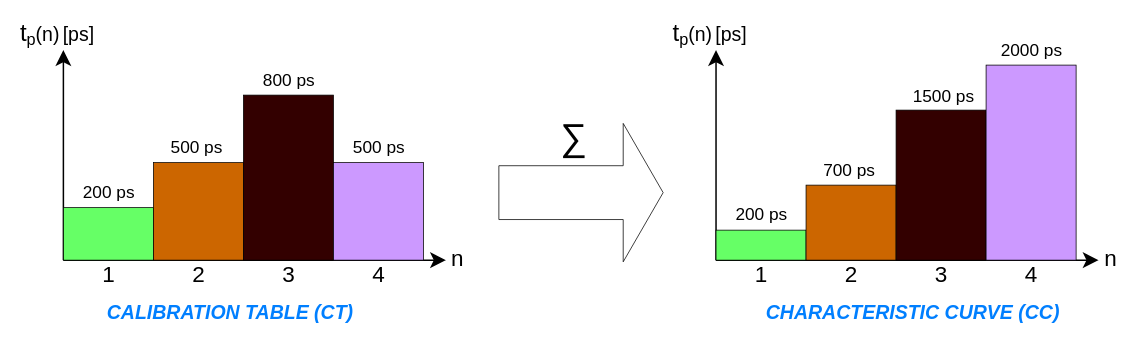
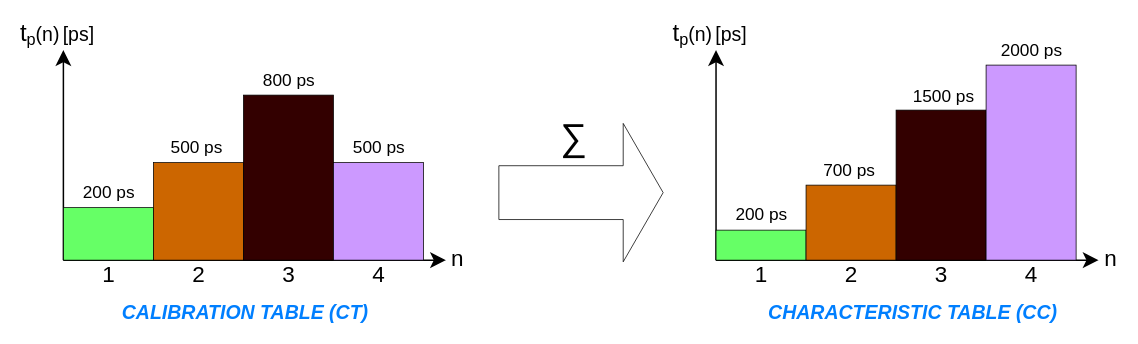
(230, 312) -> (245, 312)
(913, 312) -> (913, 312)
